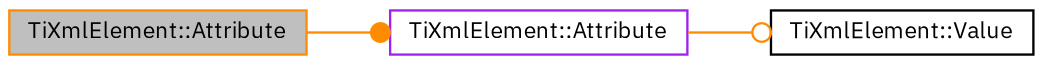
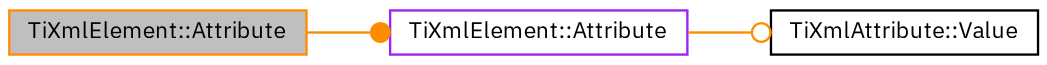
(902, 33) -> (905, 33)
